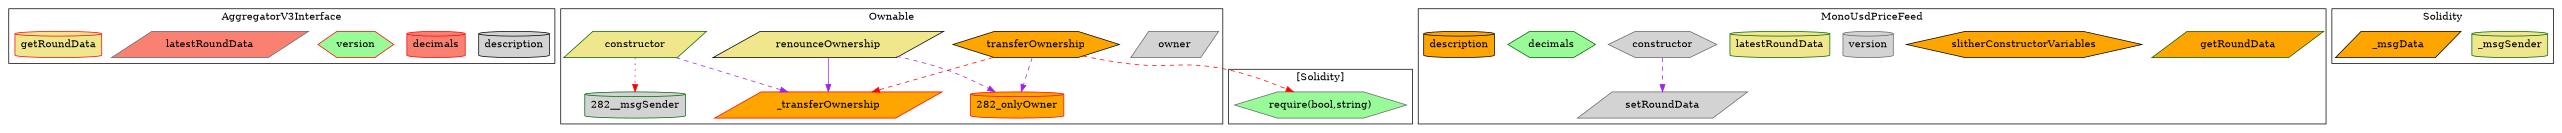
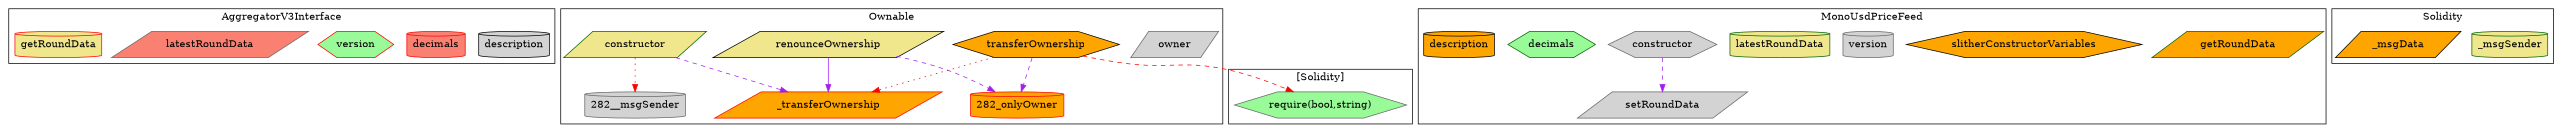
(936, 74) -> (936, 74)
(635, 105) -> (635, 105)
